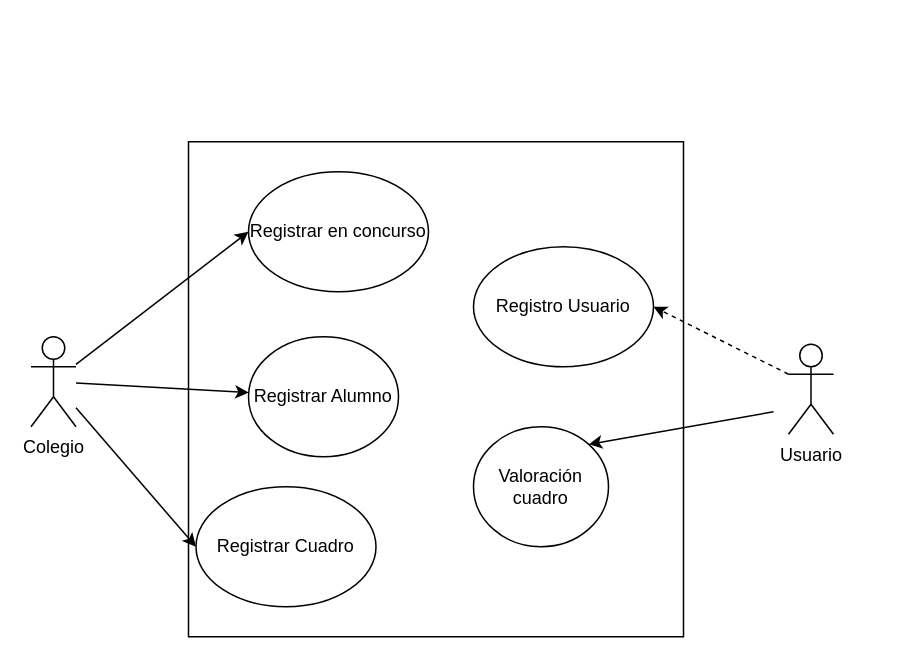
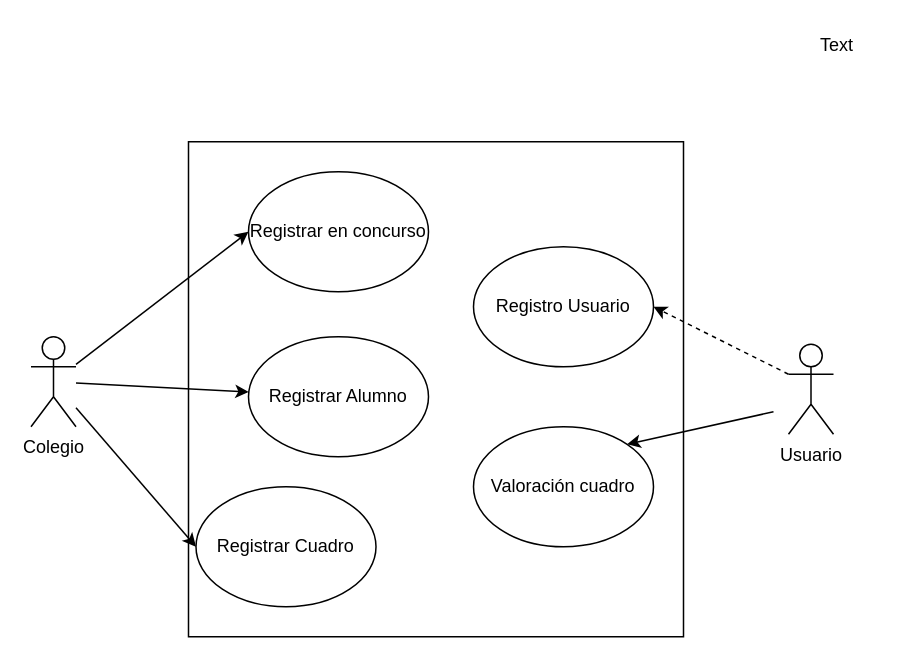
none -> (836, 46)
(323, 397) -> (338, 397)
(541, 487) -> (563, 487)
